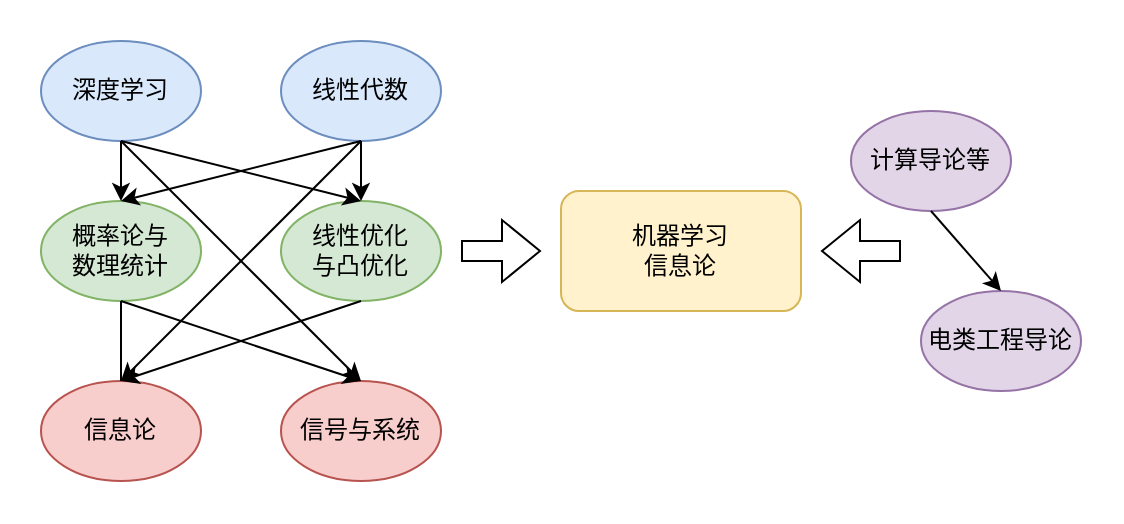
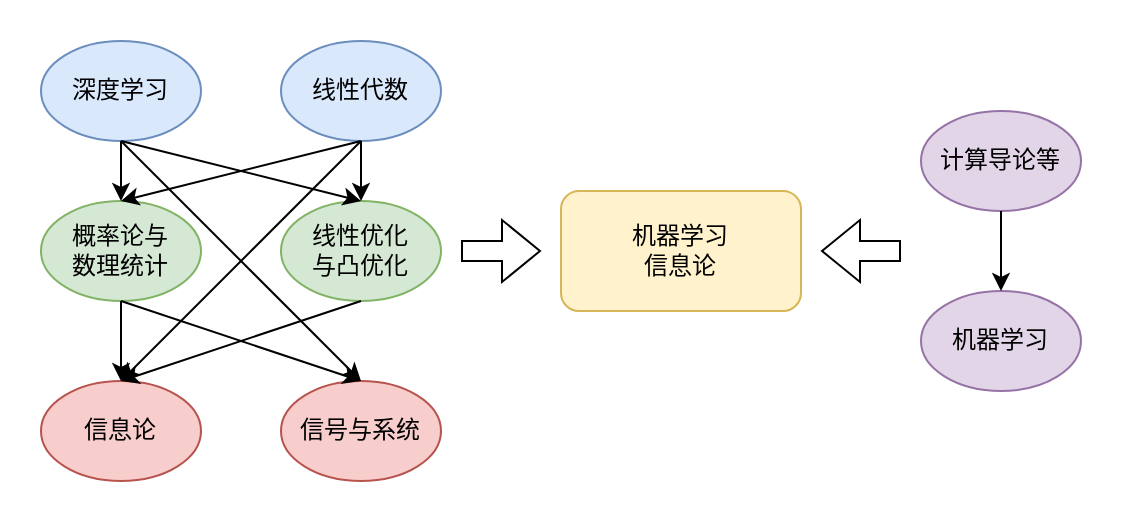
(931, 161) -> (1001, 161)
(1001, 341) -> (1001, 341)
(121, 372) -> (121, 366)
